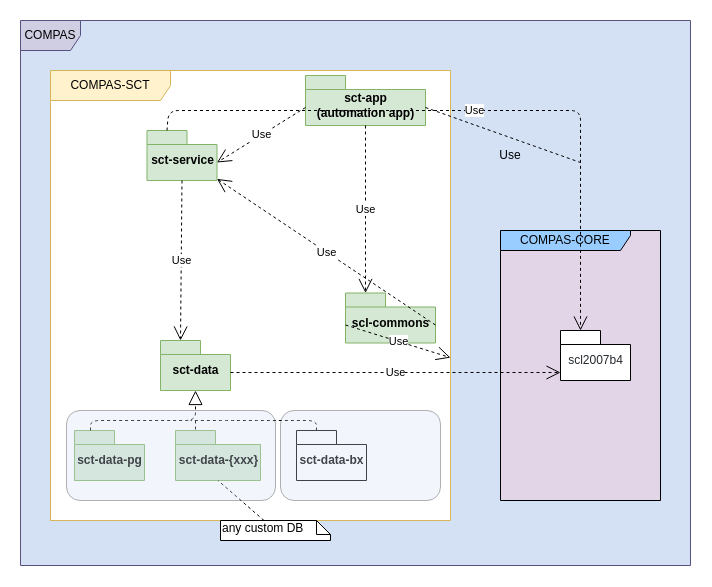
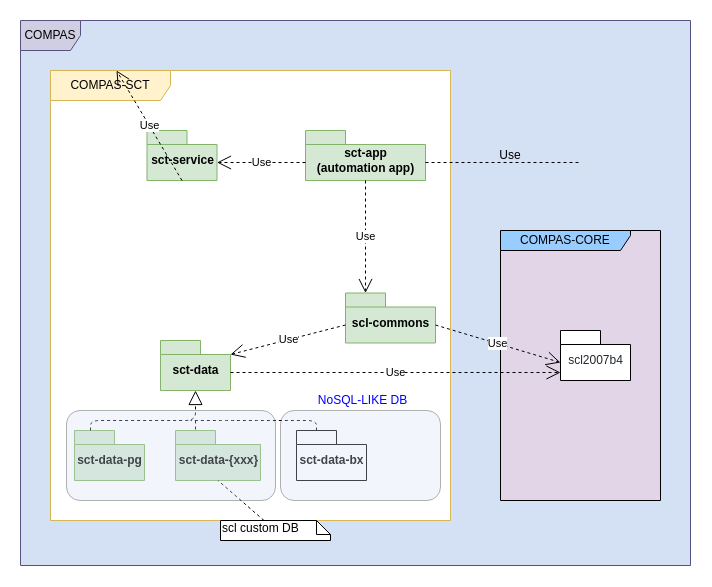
(366, 101) -> (366, 156)
(473, 111) -> none
(327, 253) -> (497, 343)
(181, 259) -> (150, 127)
(396, 341) -> (289, 339)
none -> (363, 401)
(263, 529) -> (262, 529)
